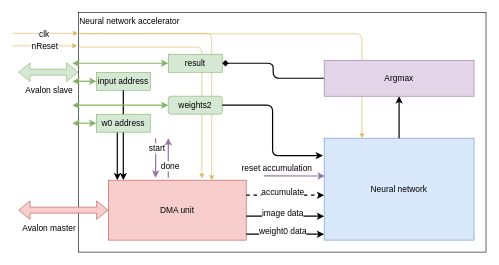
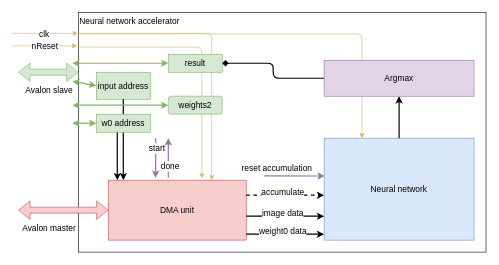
(123, 81) -> (123, 86)
(273, 127) -> none
